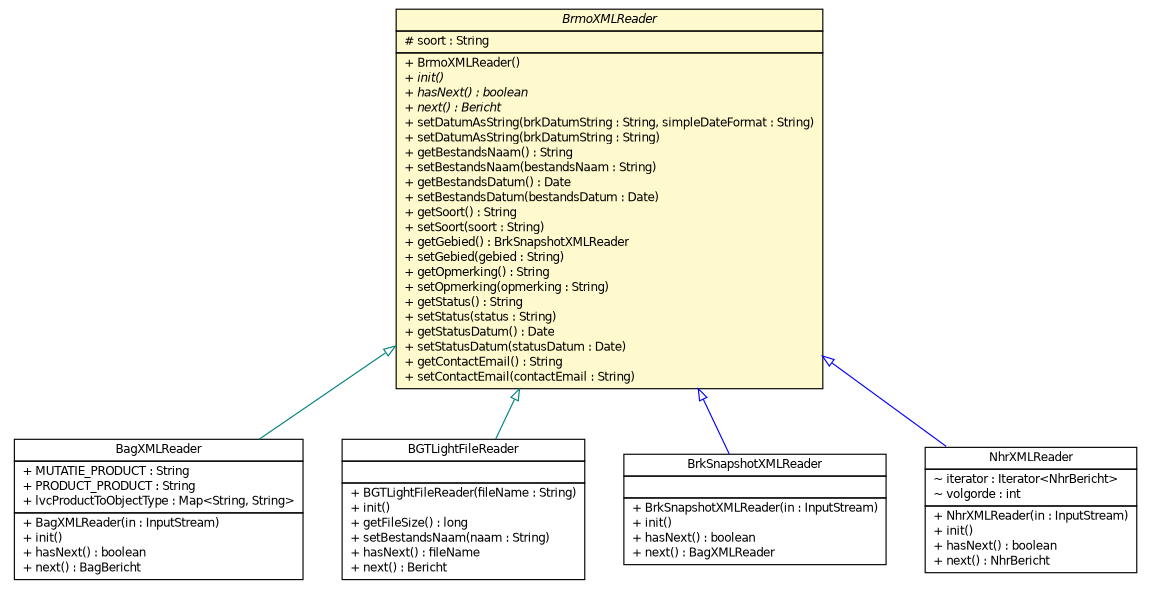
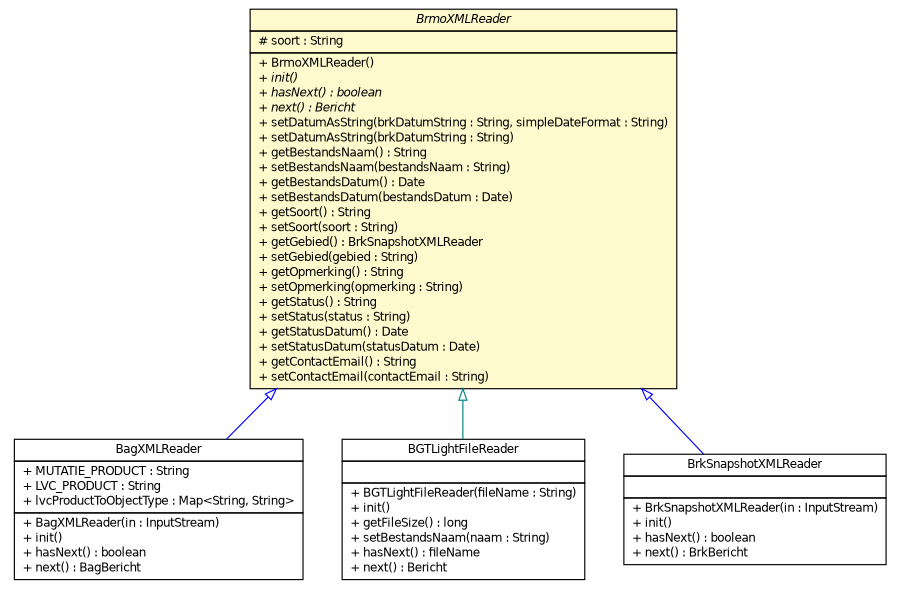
(322, 396) -> (247, 418)
(109, 486) -> (92, 486)
(1031, 509) -> none
(703, 553) -> (690, 553)
